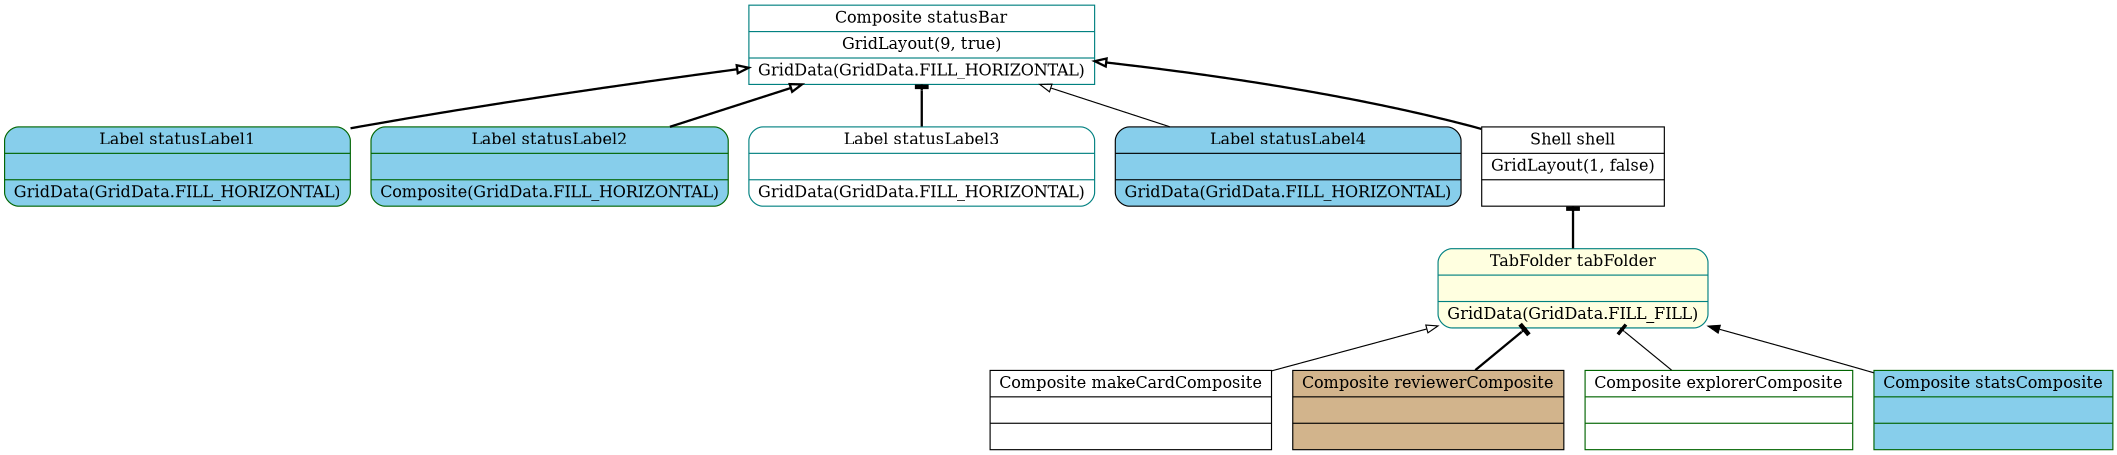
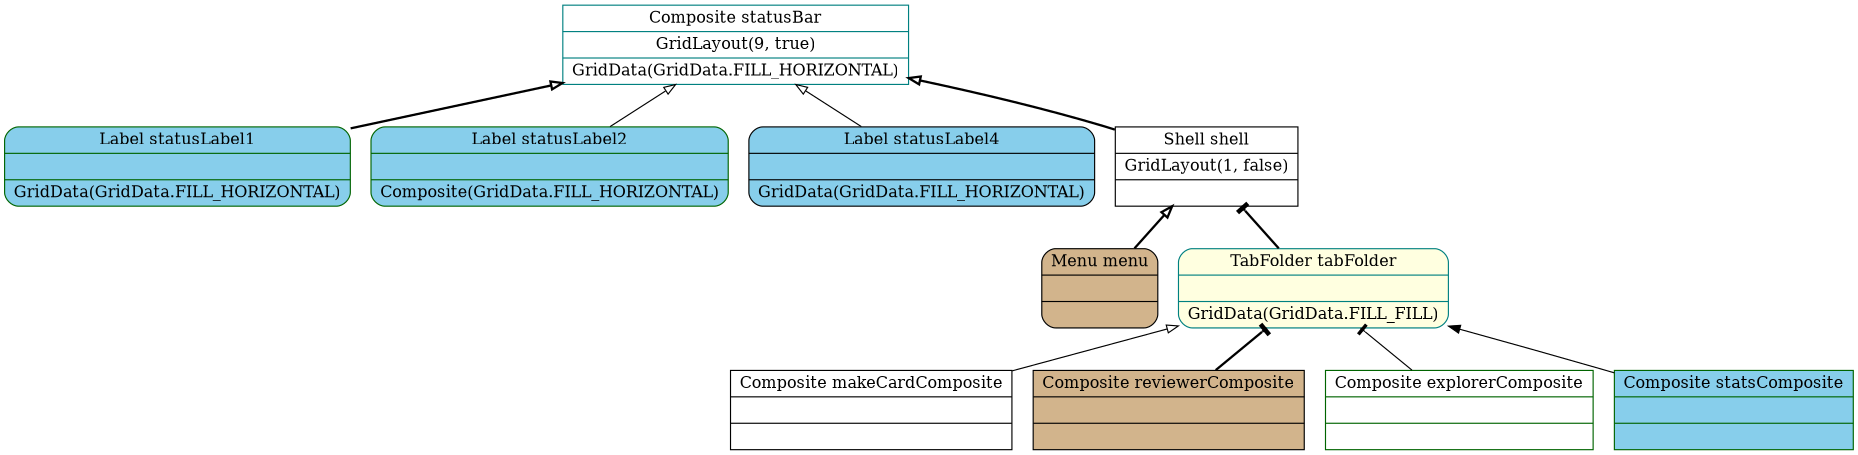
(730, 107) -> (638, 109)
(922, 167) -> none
none -> (1100, 288)
